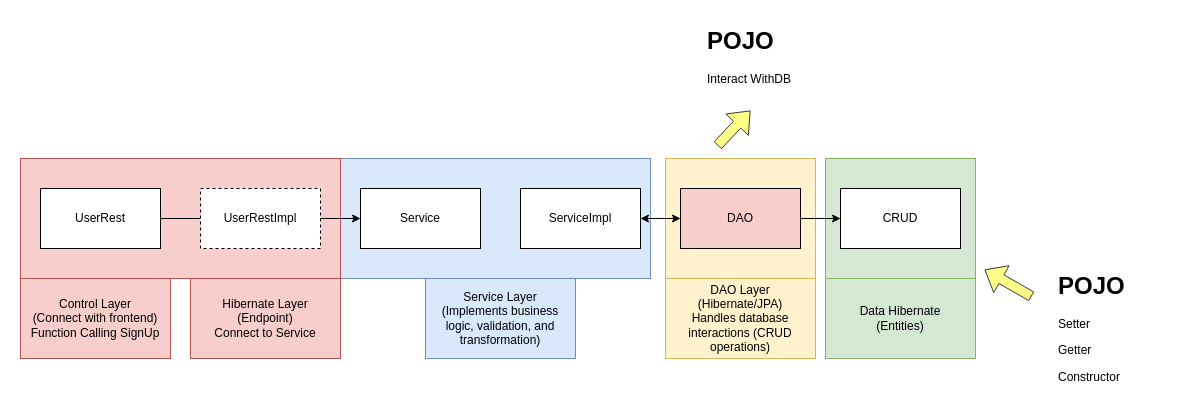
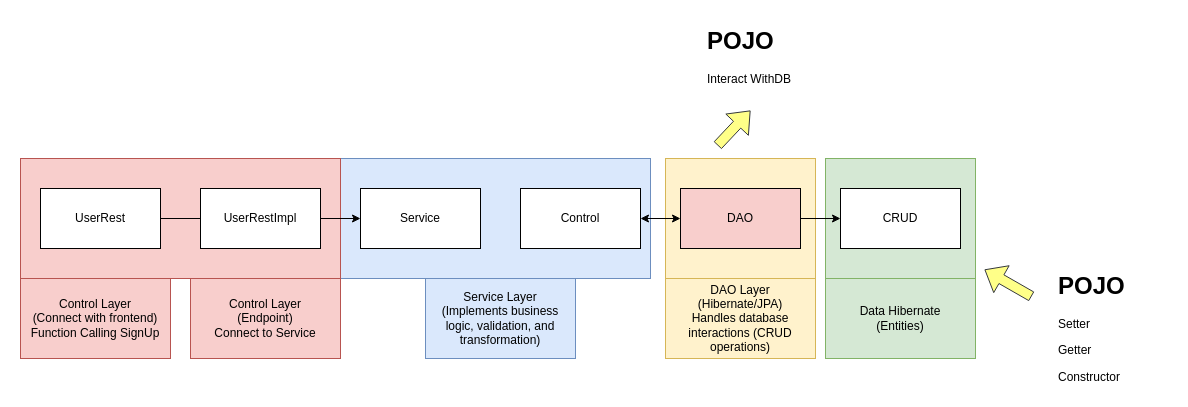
(261, 219) -> (261, 219)
(581, 219) -> (581, 219)
(266, 319) -> (266, 319)
